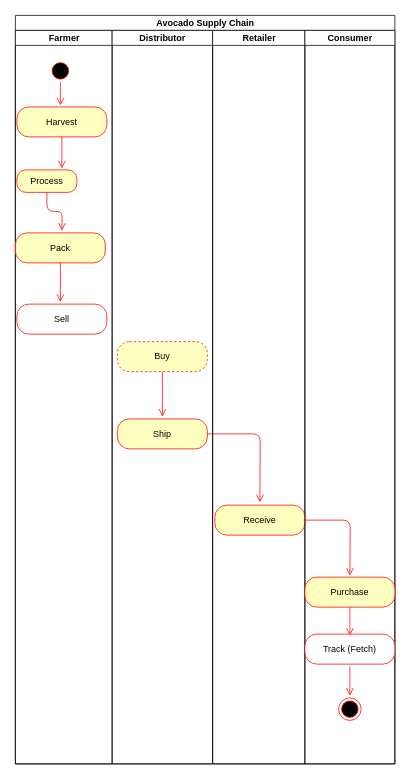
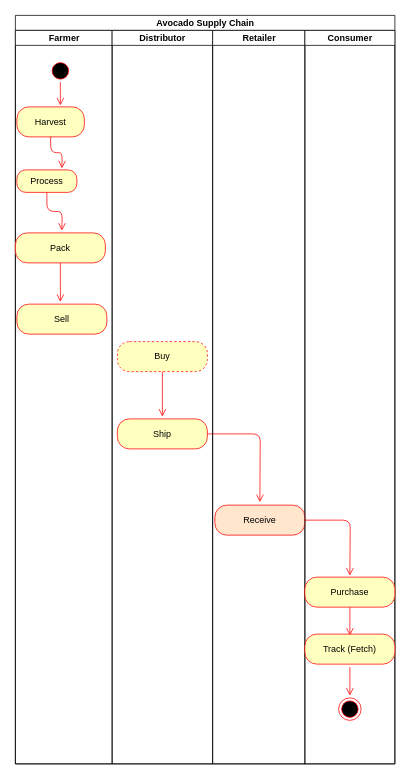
(62, 122) -> (51, 122)
(62, 319) -> (62, 319)
(260, 520) -> (260, 520)
(350, 649) -> (350, 649)
